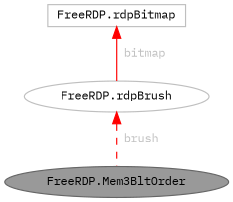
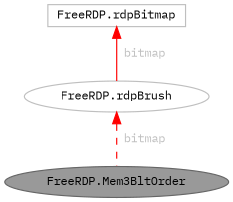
(138, 139) -> (142, 139)
